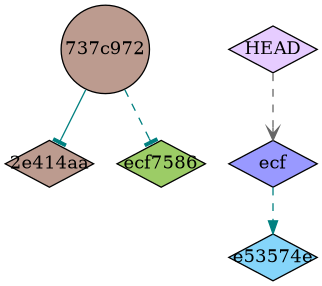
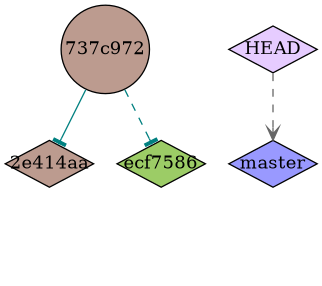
(273, 164) -> (273, 164)
(273, 257) -> none
